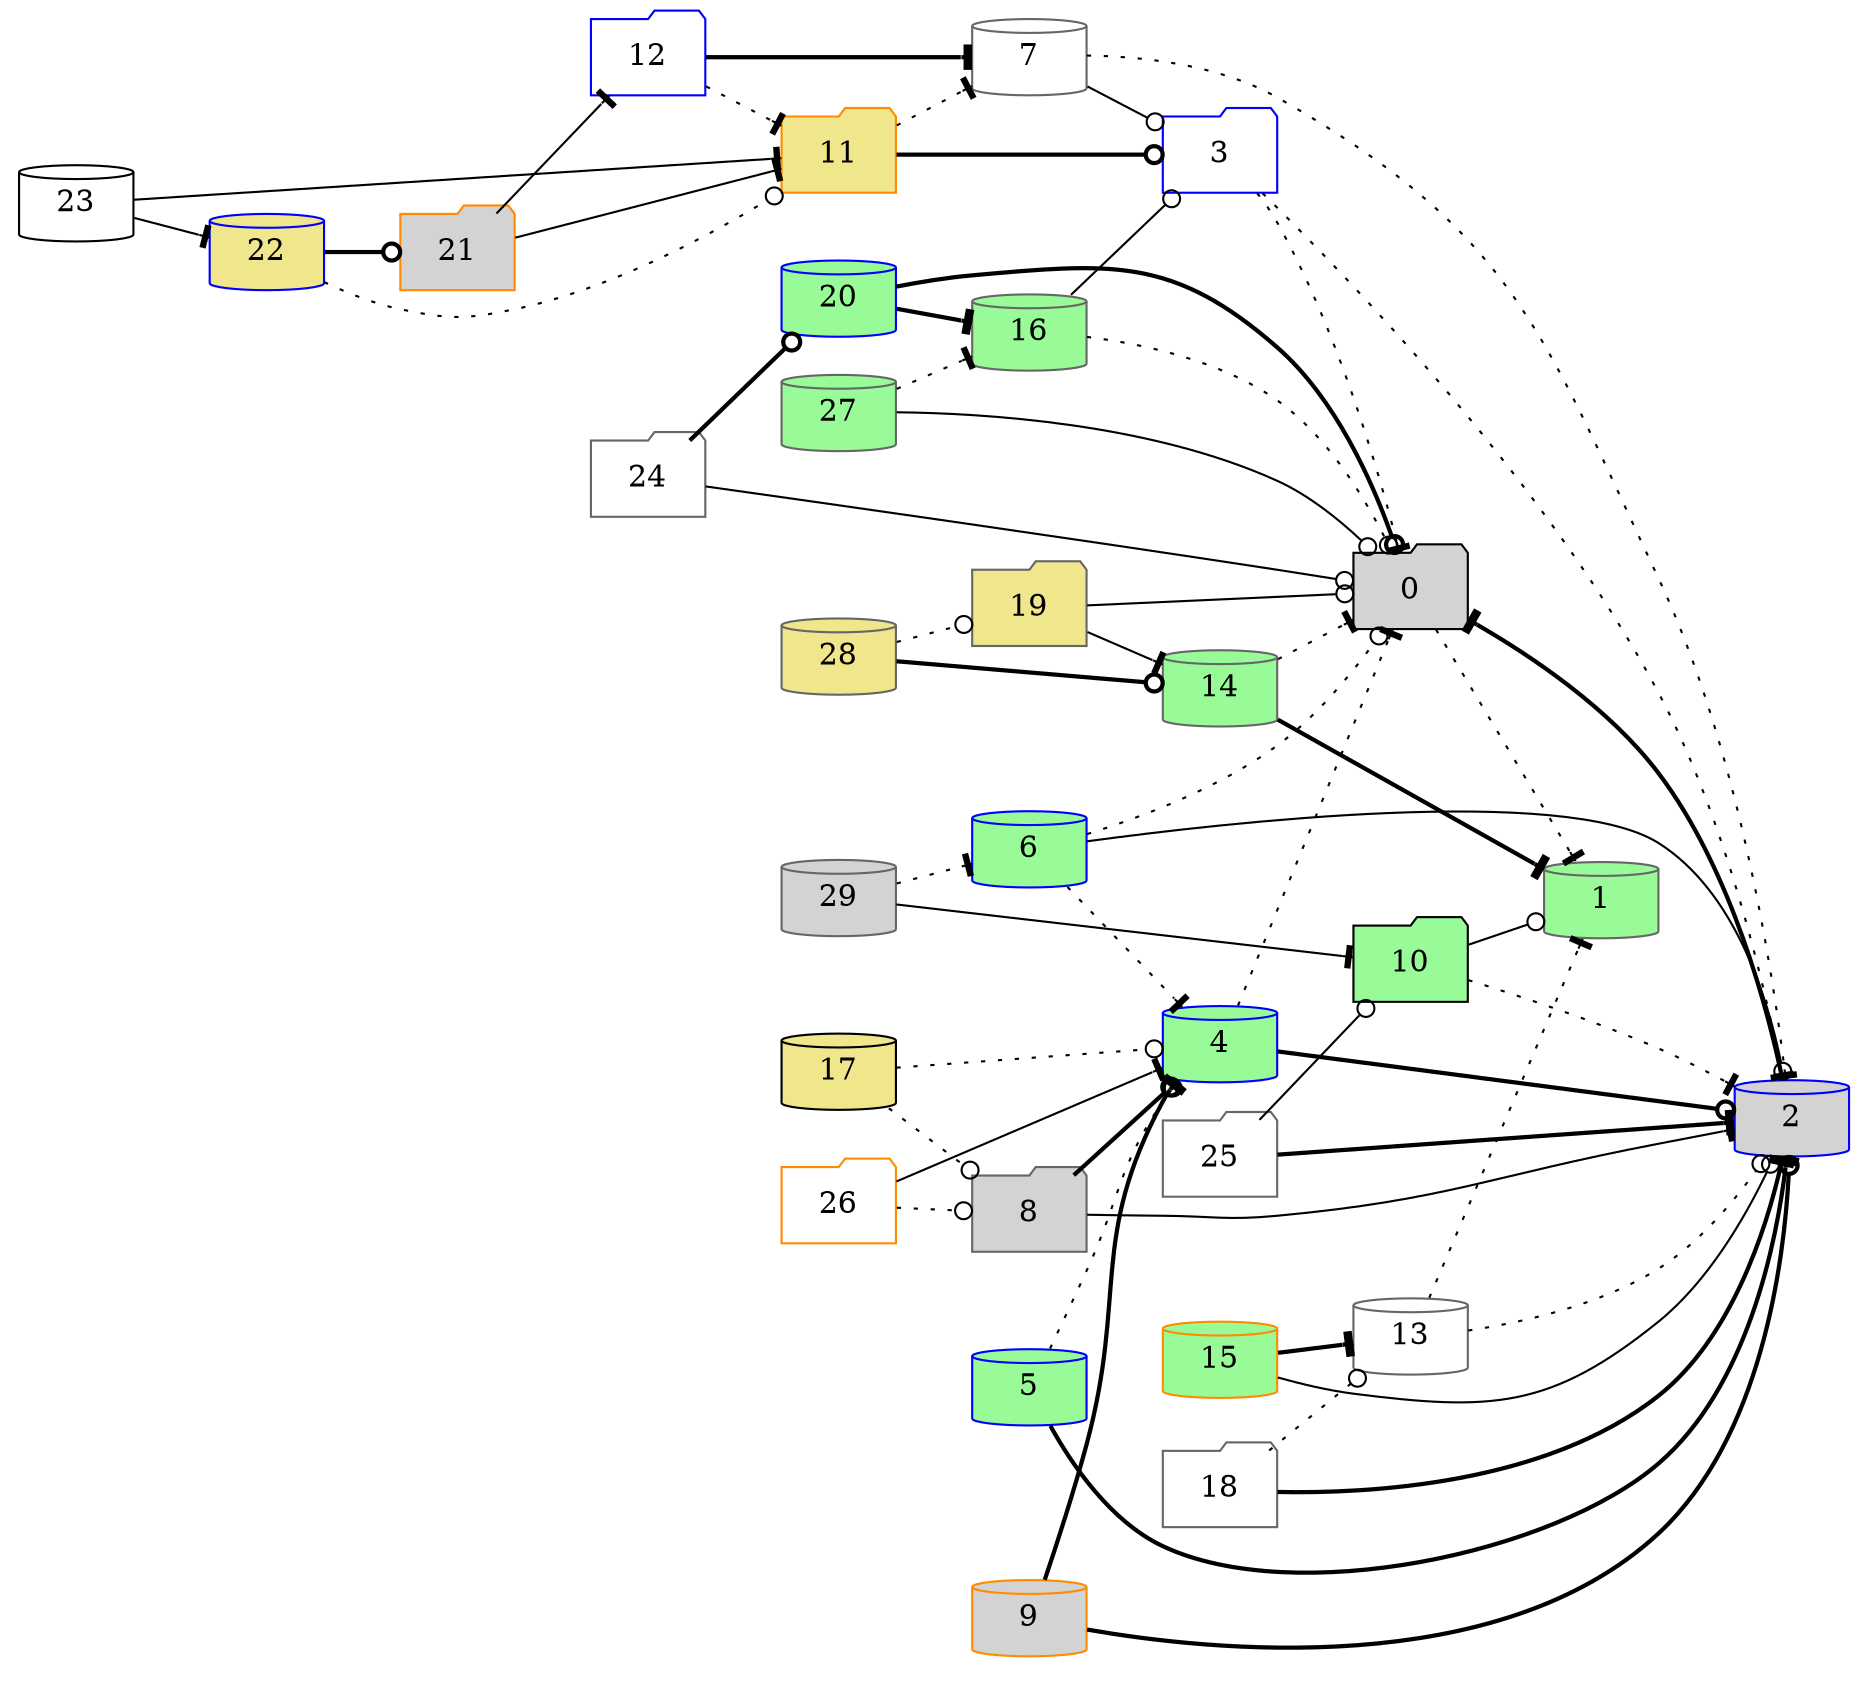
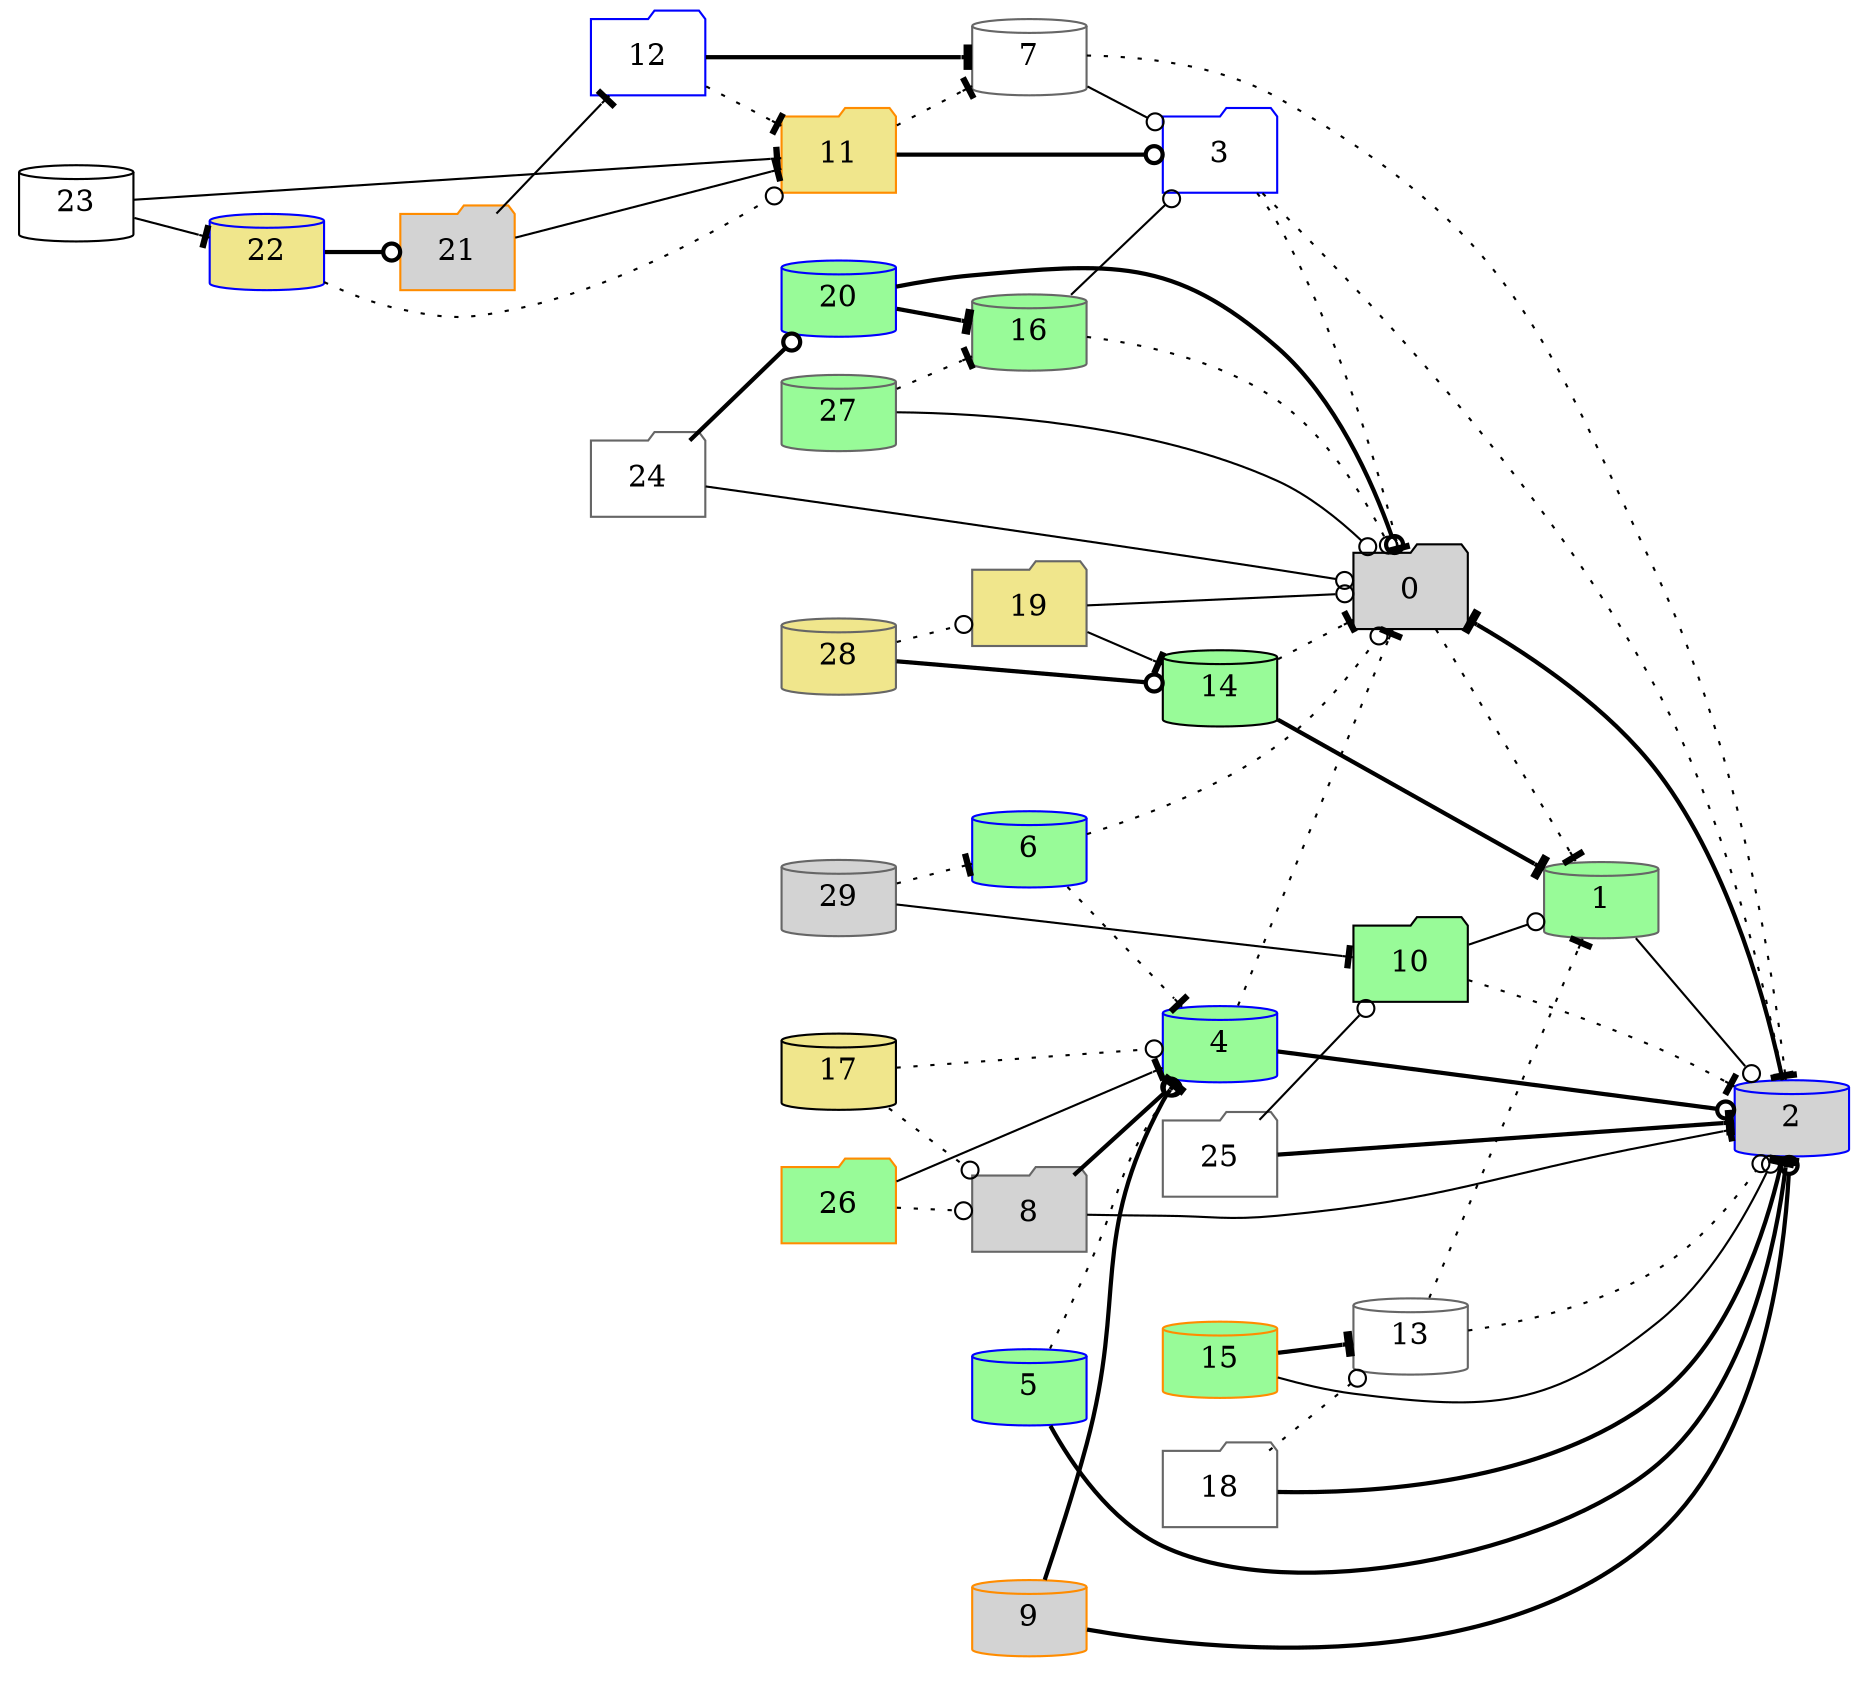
(1220, 688) -> (1220, 688)
(1503, 813) -> (1691, 1002)
(839, 1205) -> (839, 1205)
